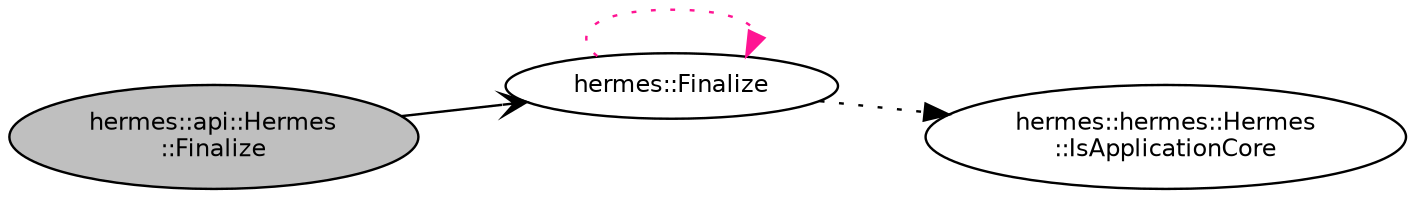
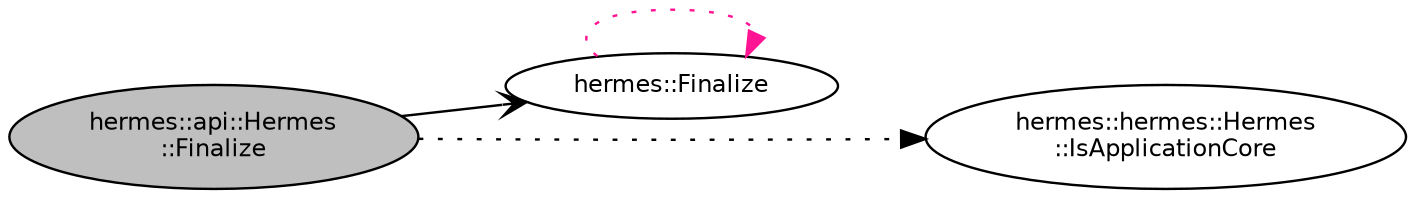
(872, 107) -> (660, 140)
